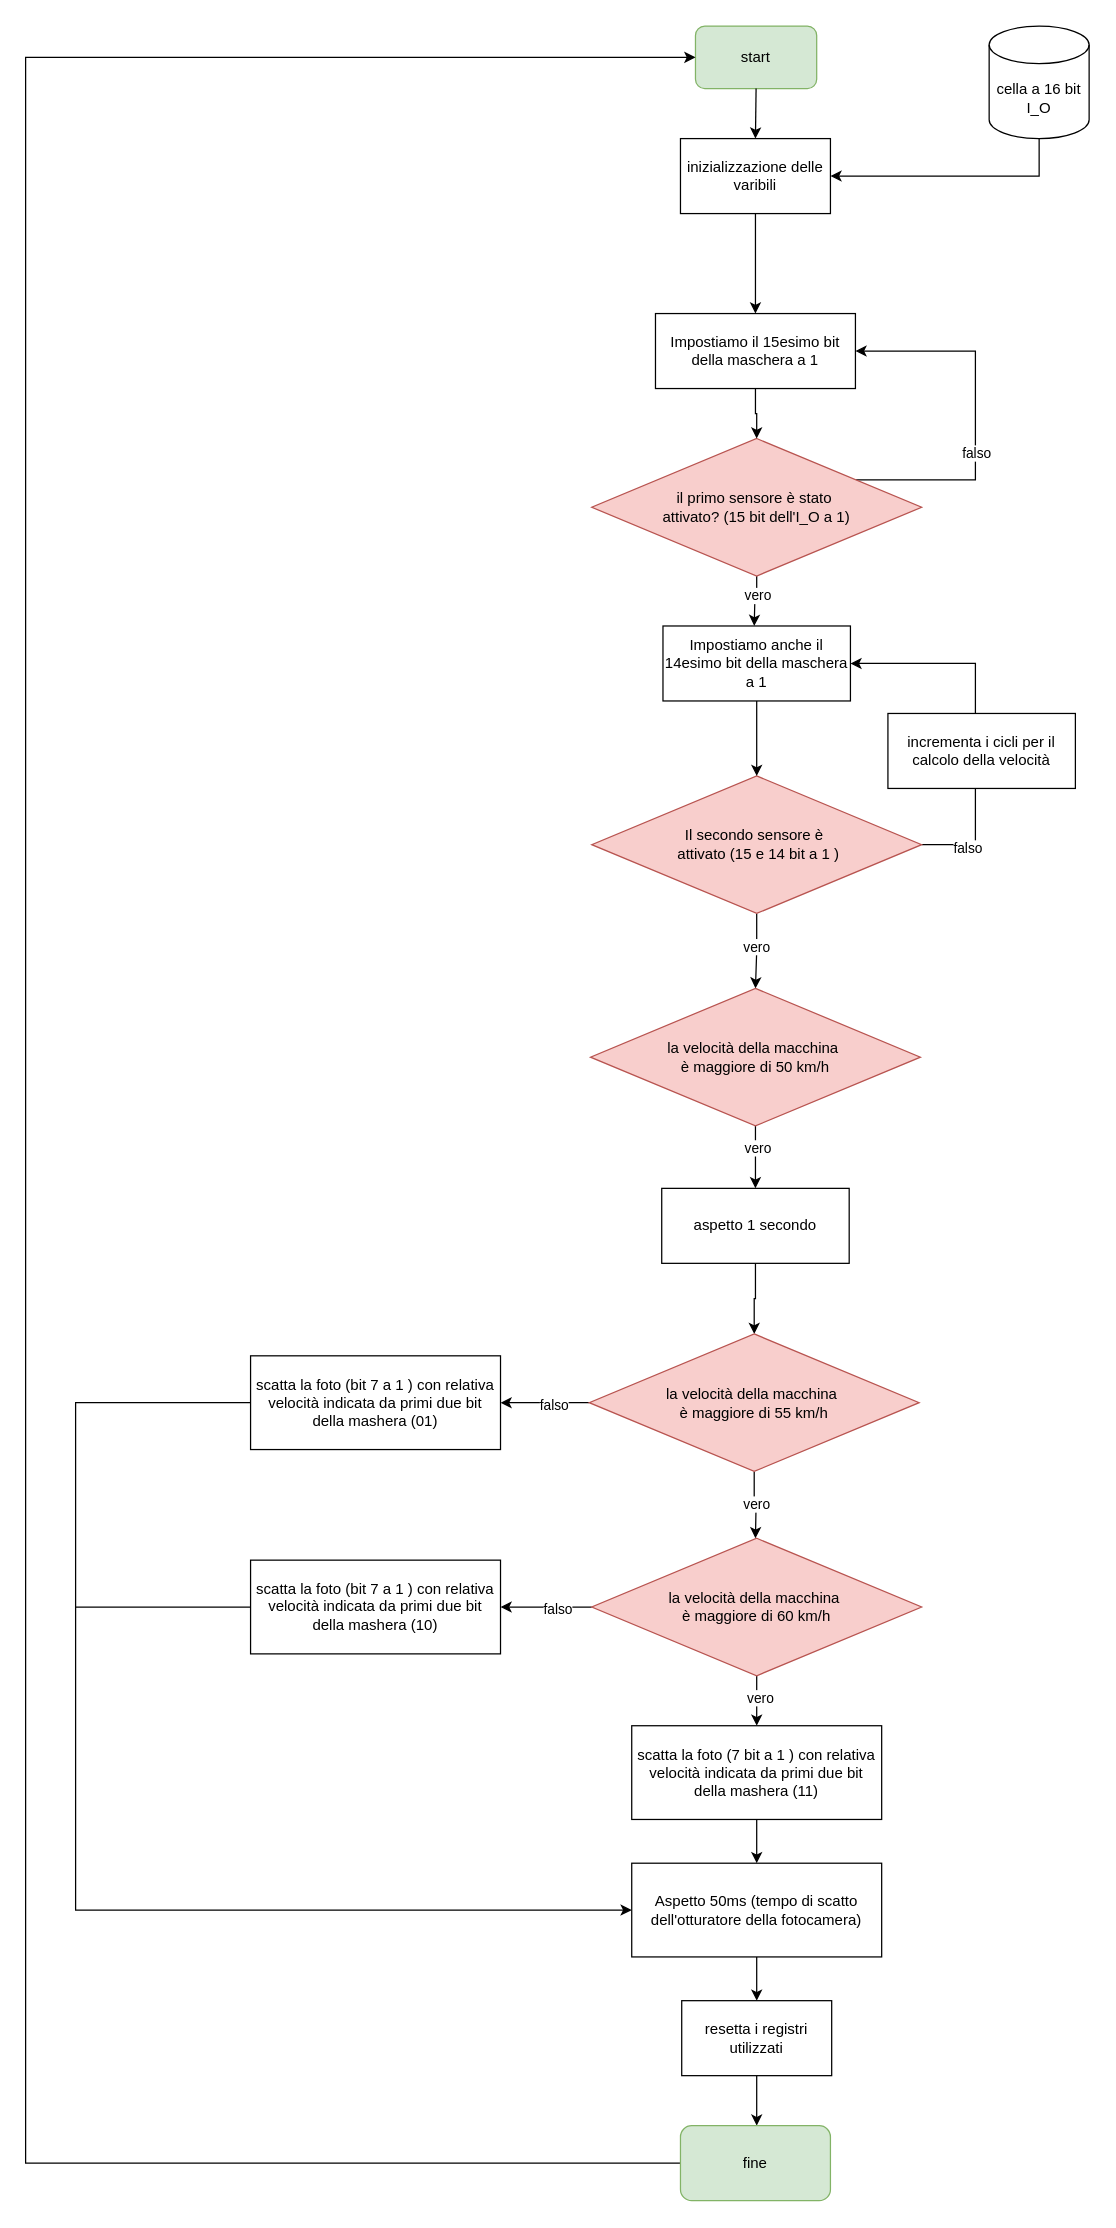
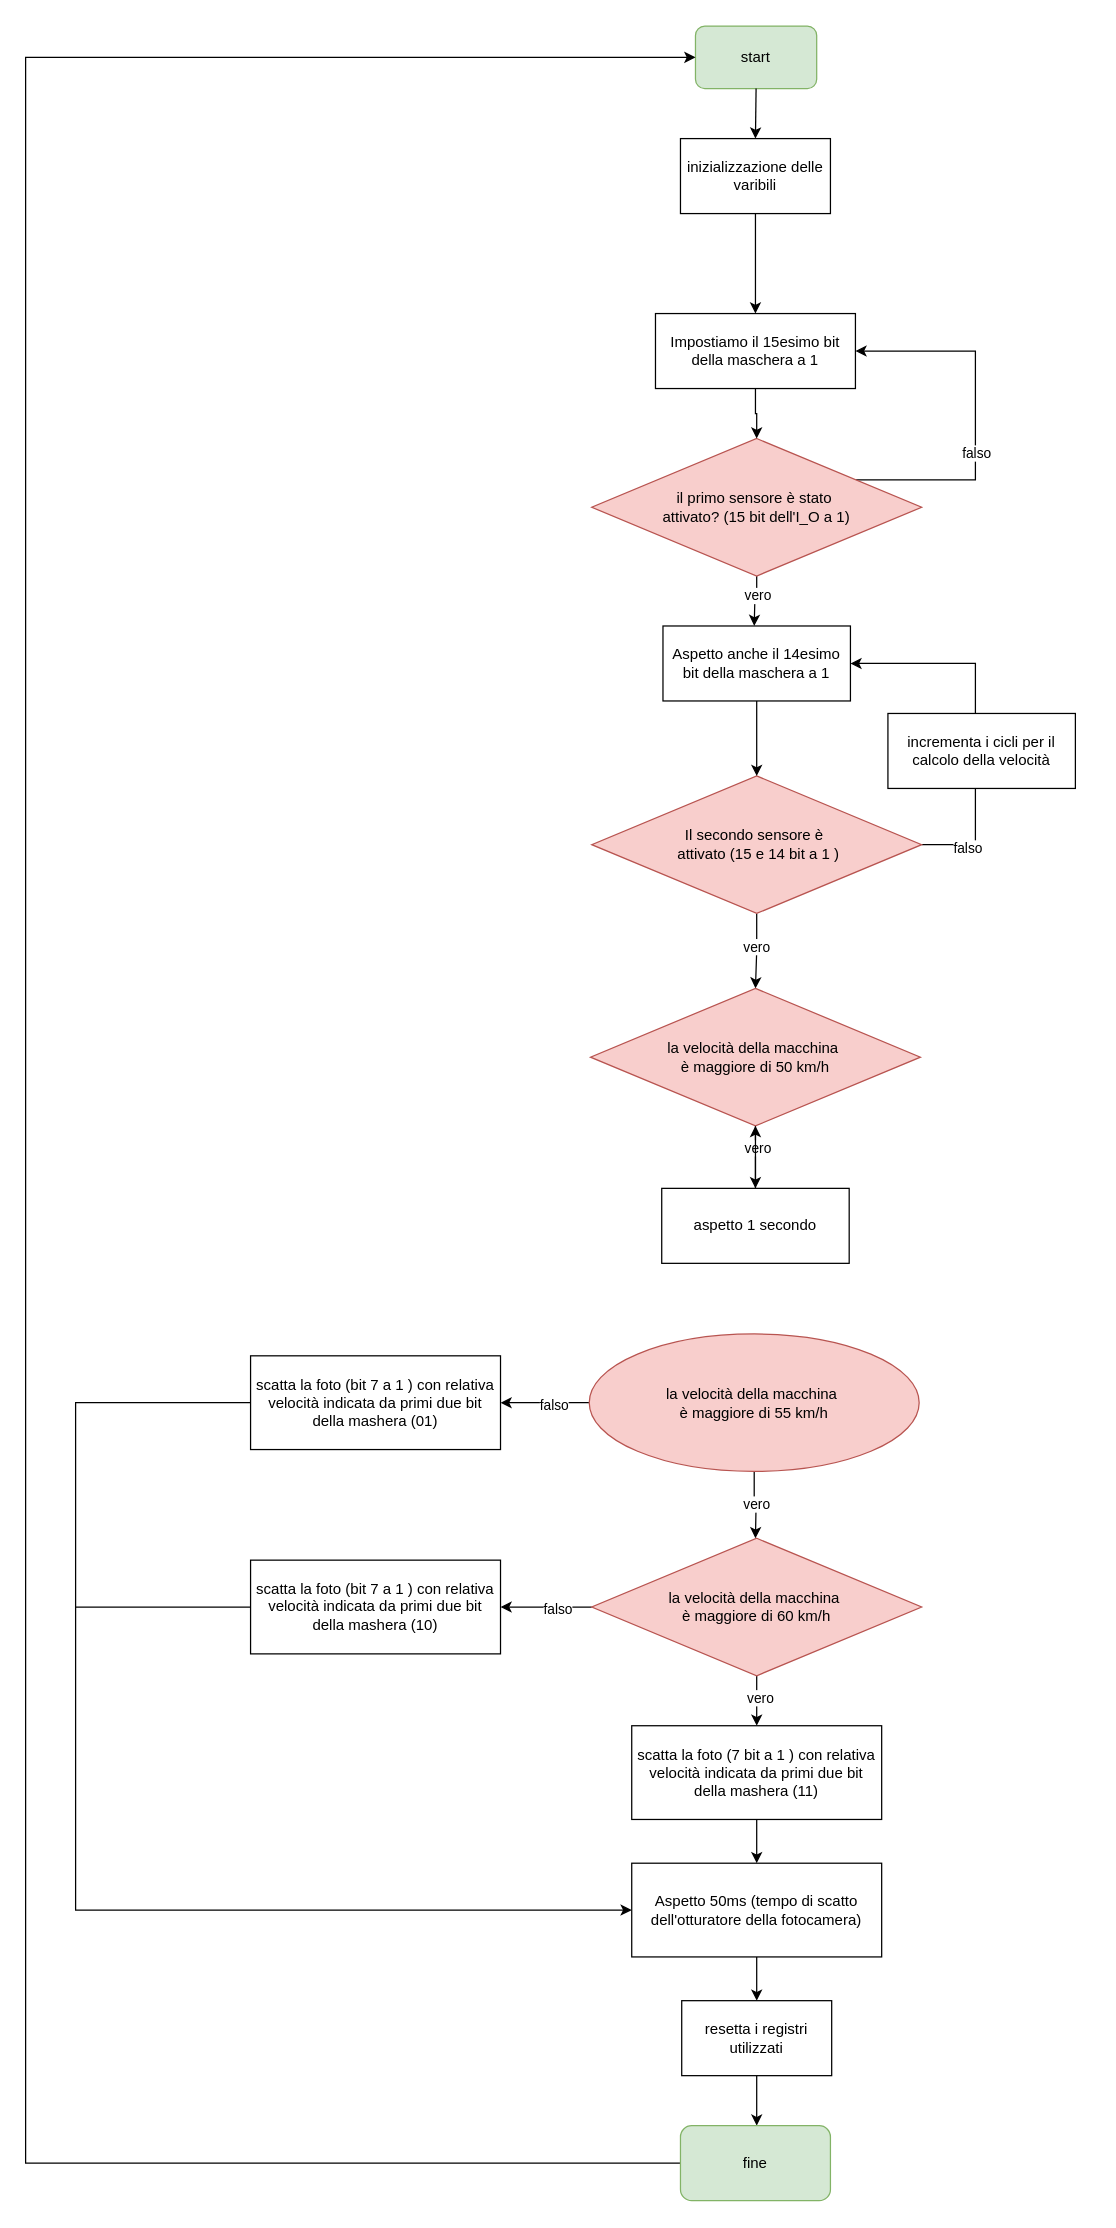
(1039, 82) -> none
(958, 176) -> none
(757, 663) -> (757, 663)
(756, 1294) -> (756, 1187)
(754, 1403) -> (754, 1403)
